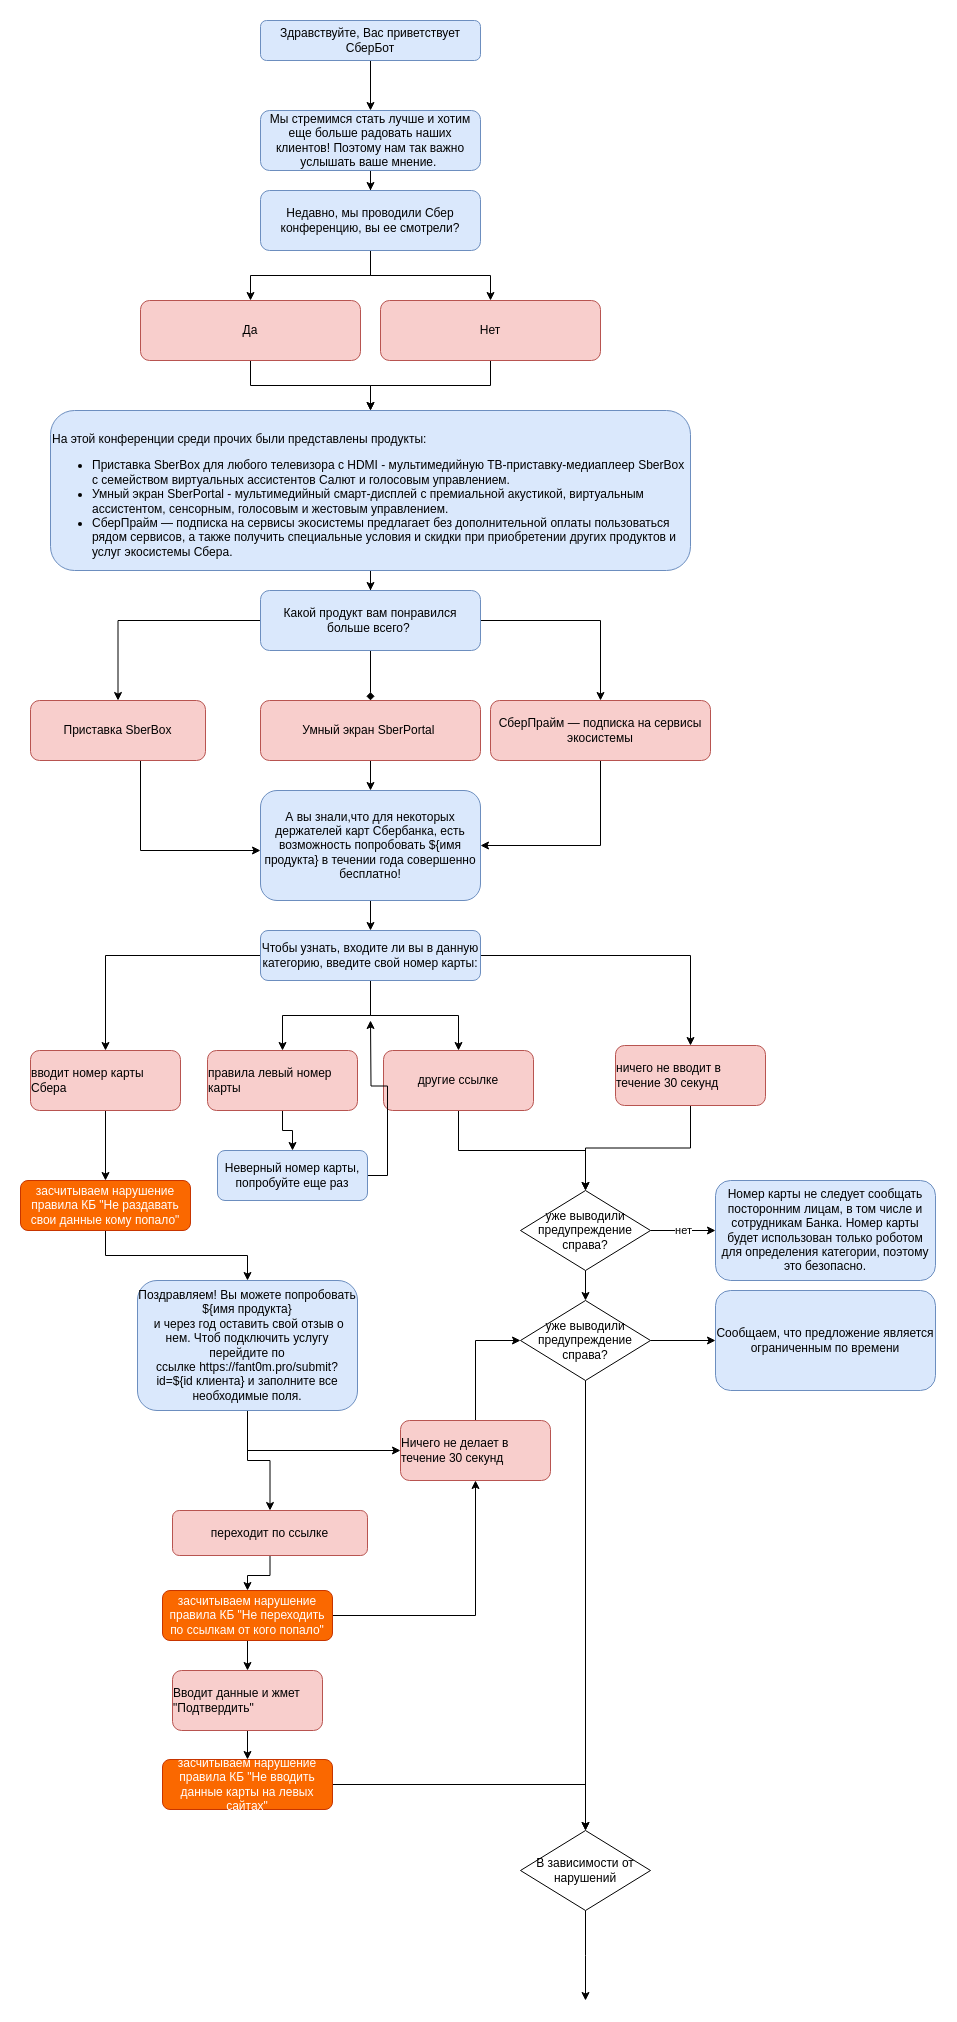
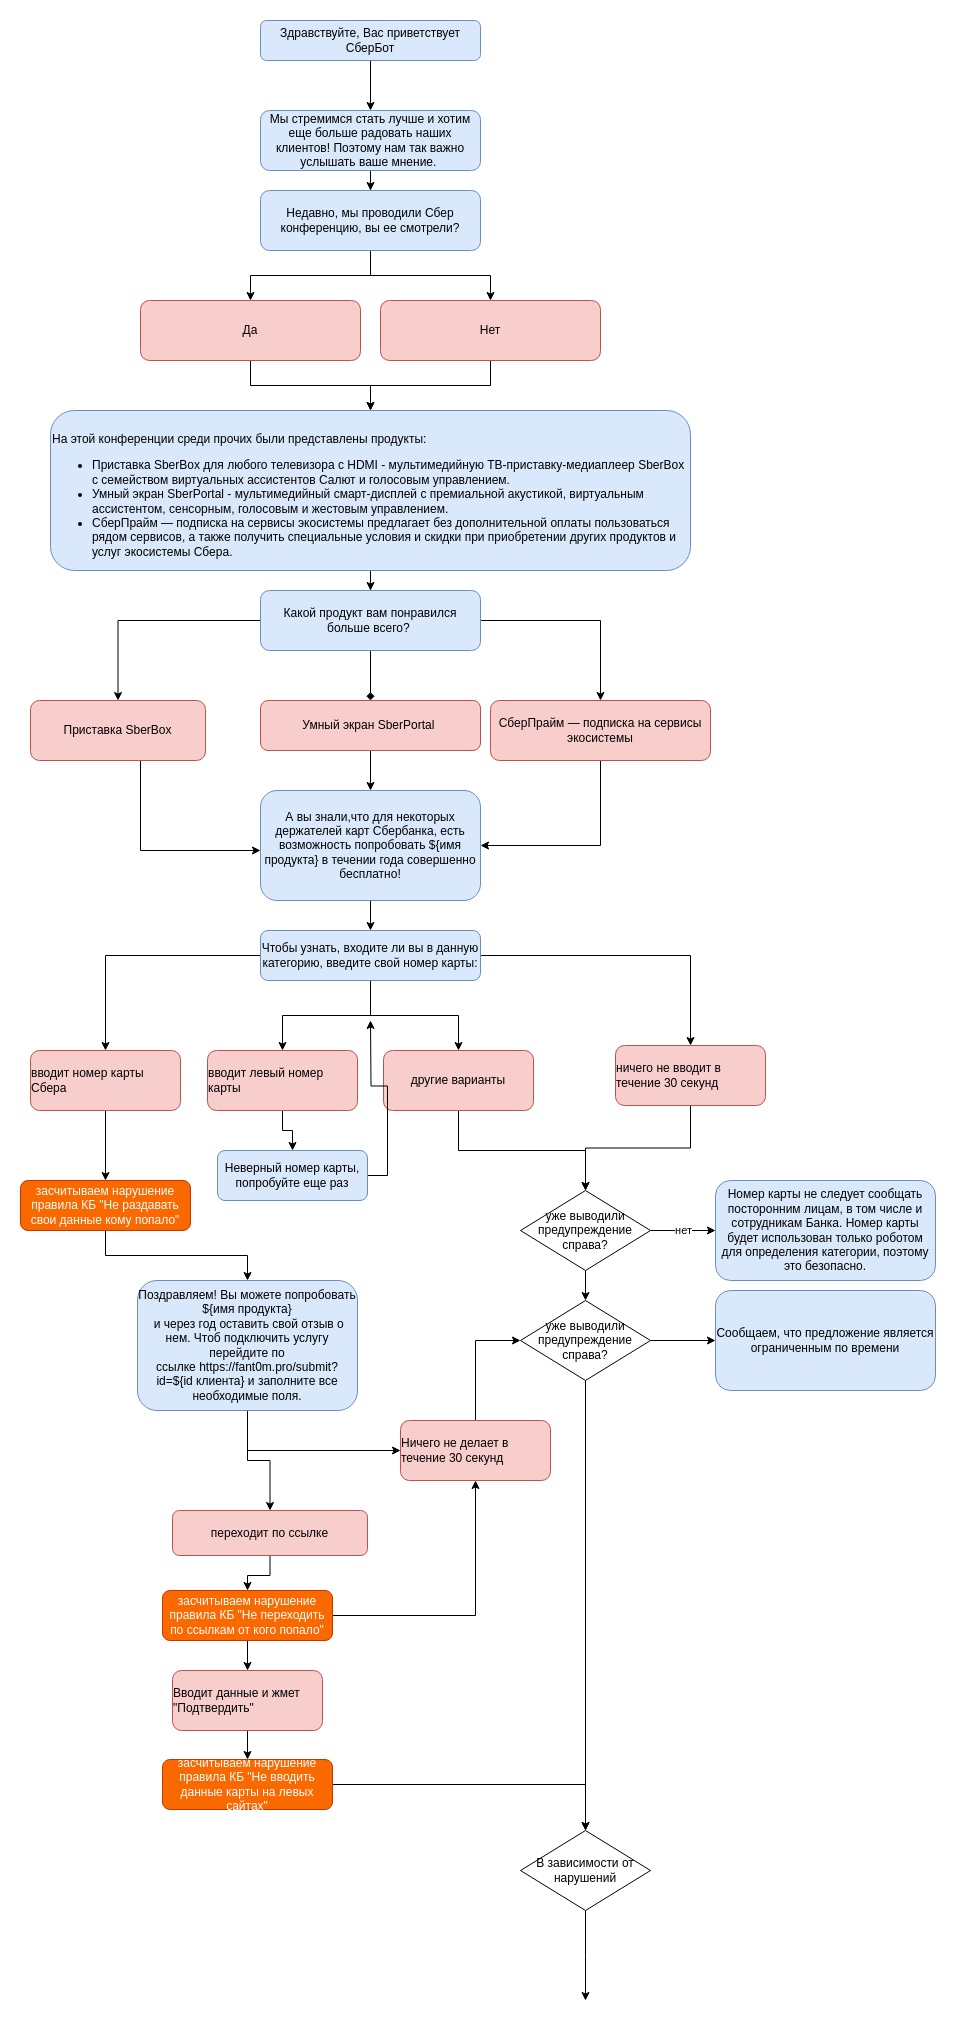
(371, 731) -> (371, 726)
(283, 1081) -> (283, 1081)
(459, 1081) -> (459, 1081)
